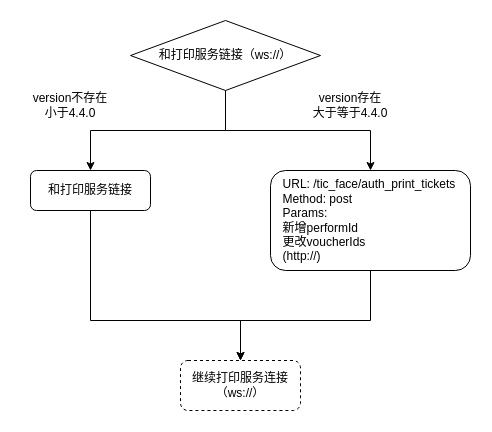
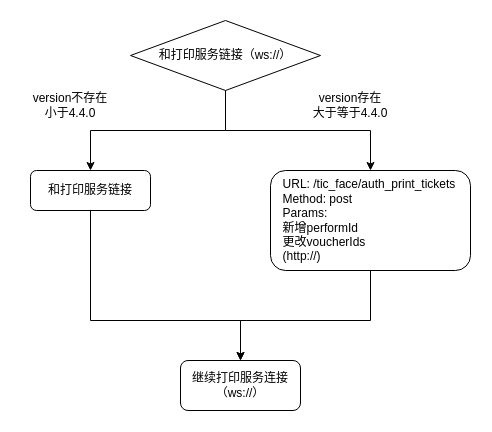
(241, 386) -> (241, 386)
